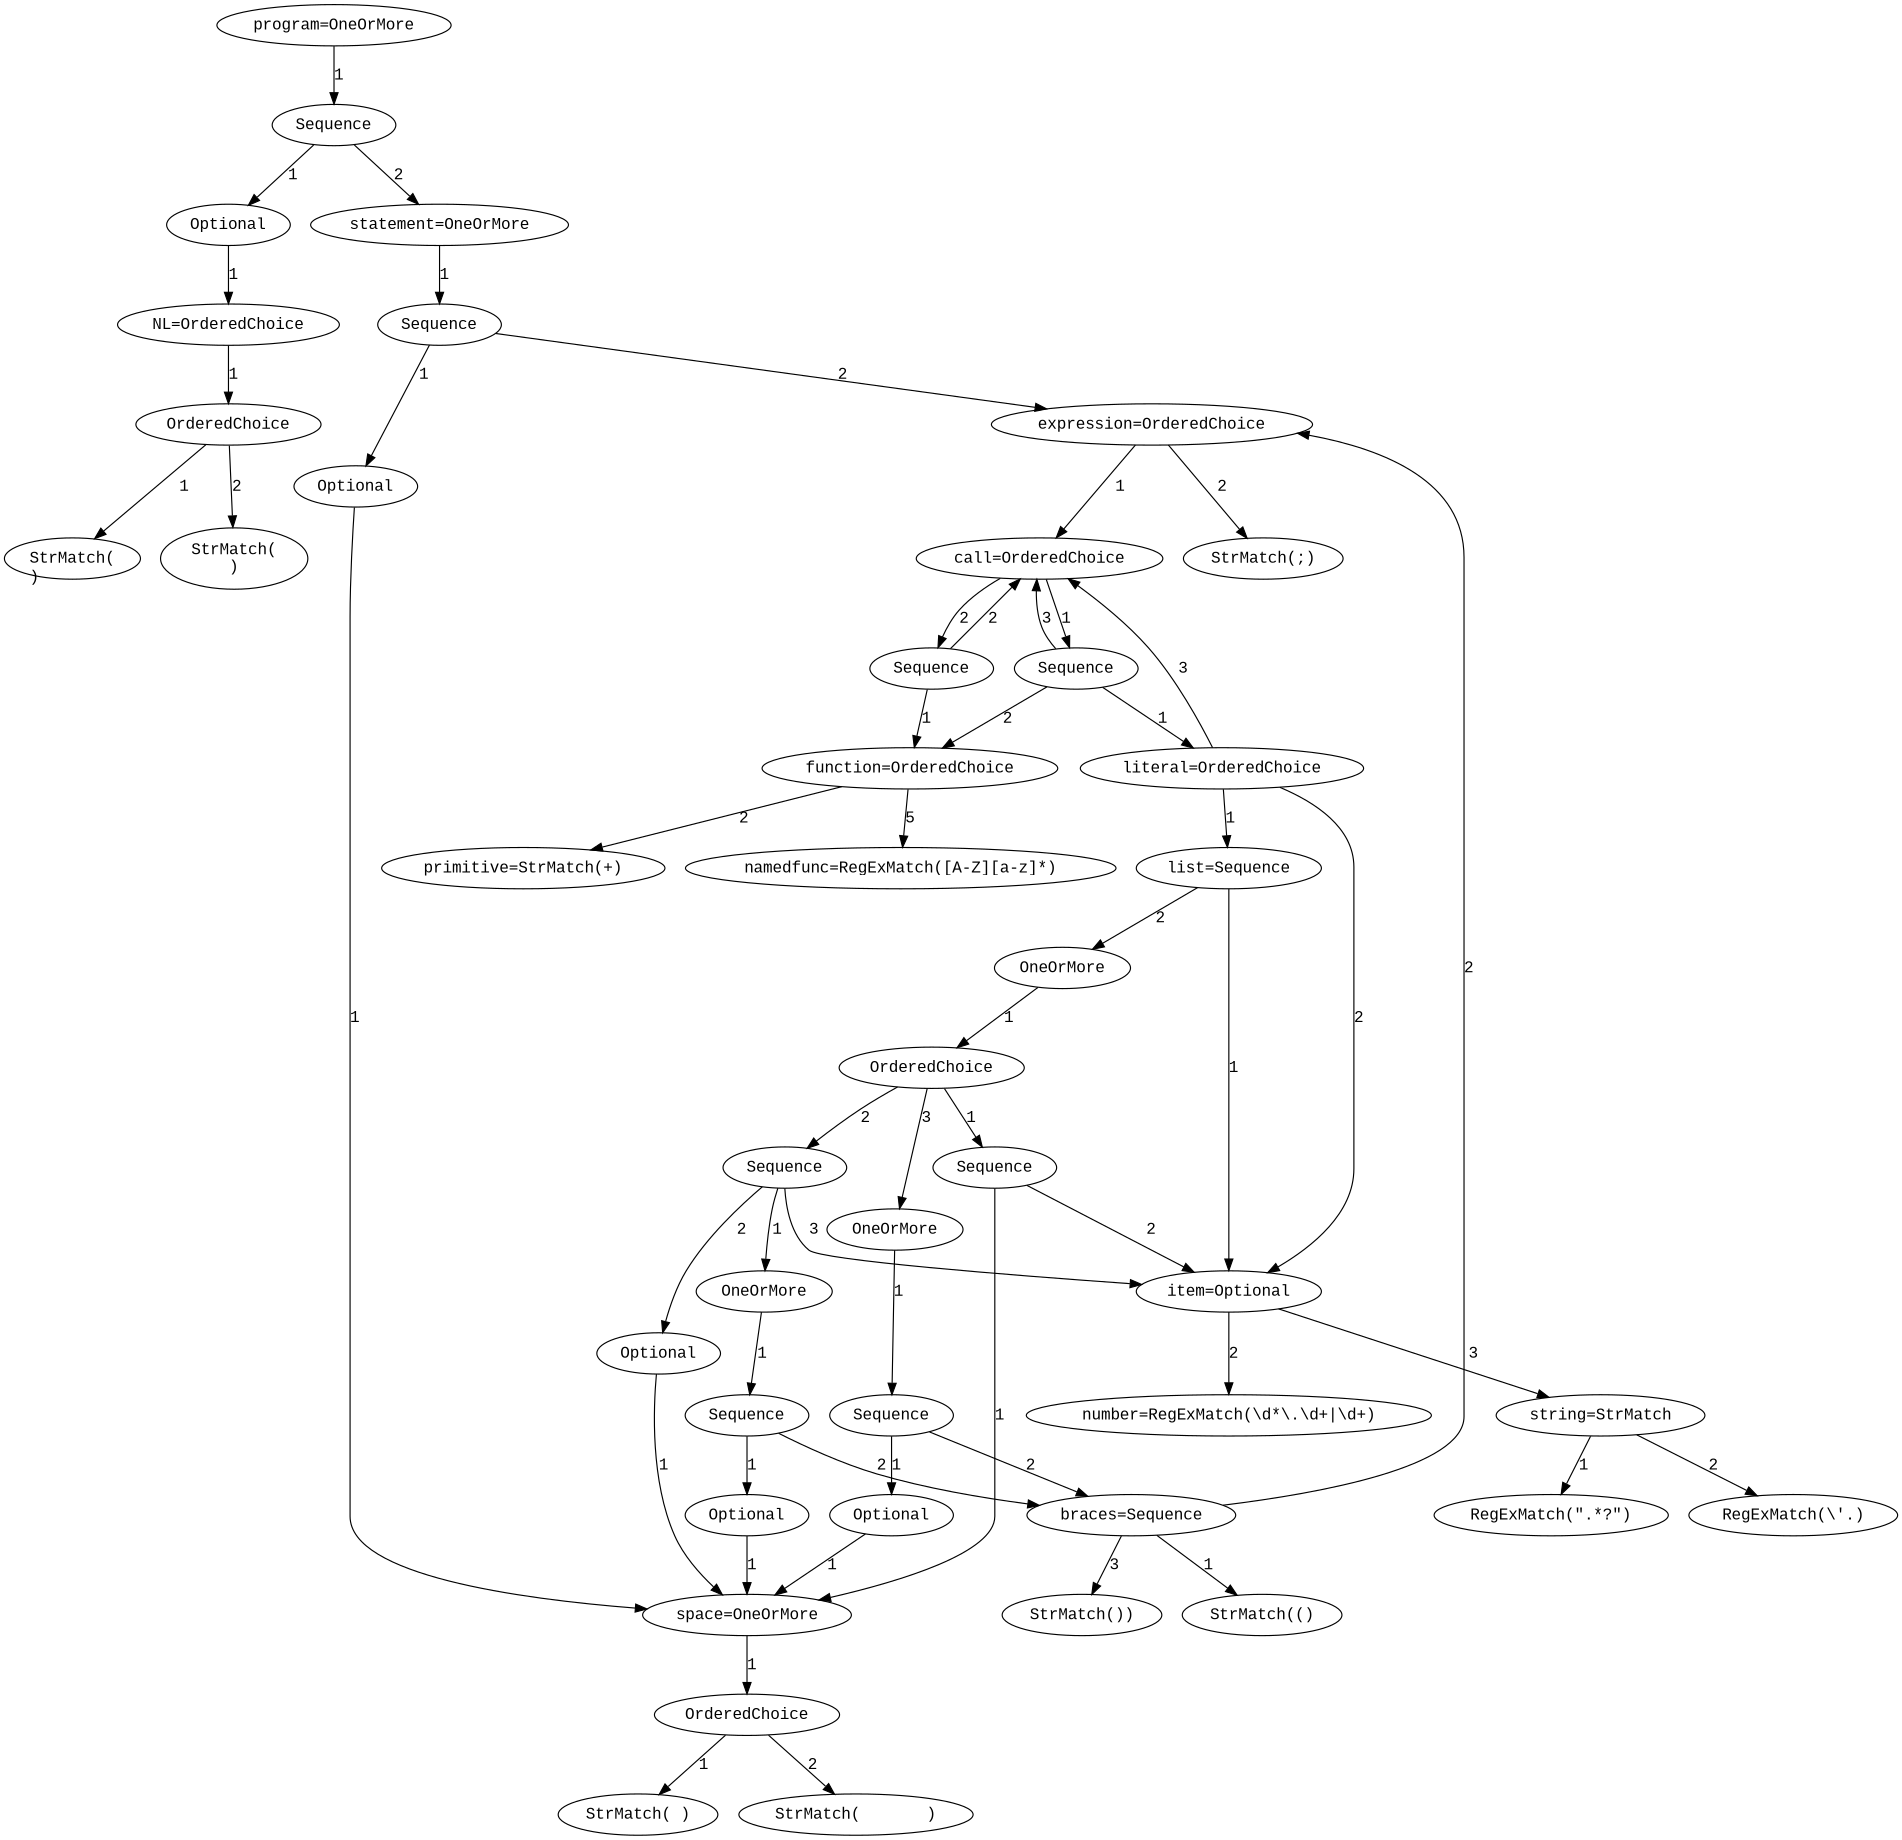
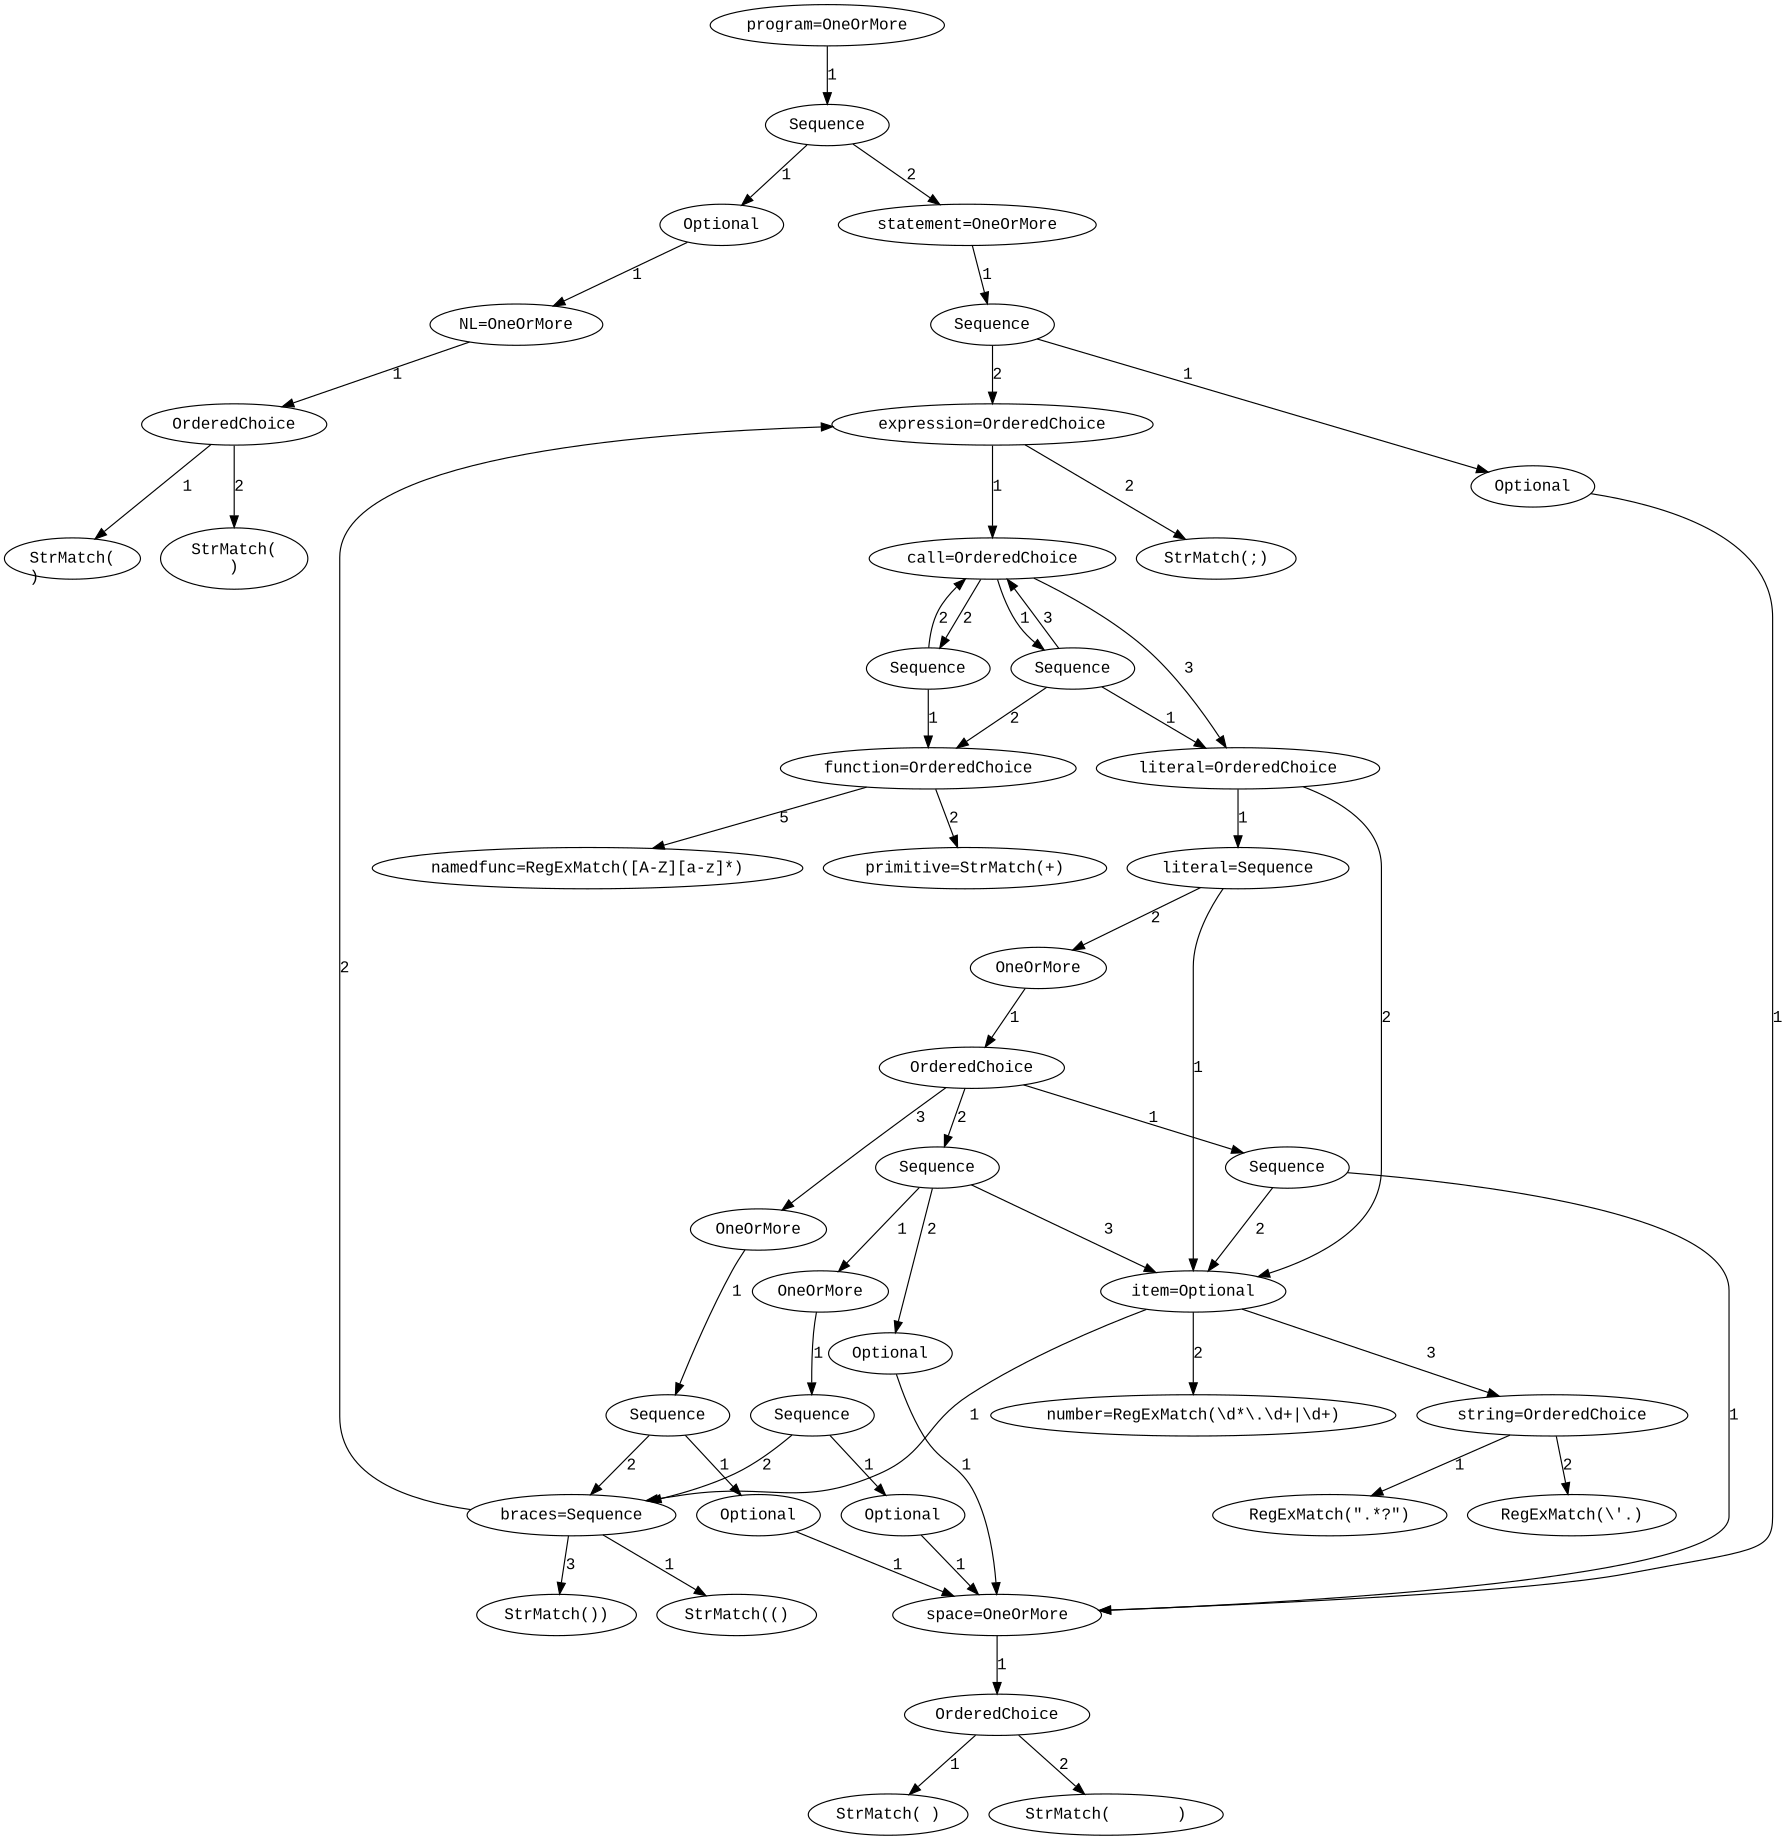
(228, 325) -> (516, 325)
(1156, 657) -> (1139, 643)
(1229, 868) -> (1238, 868)
(1600, 1415) -> (1552, 1415)
none -> (917, 1447)
